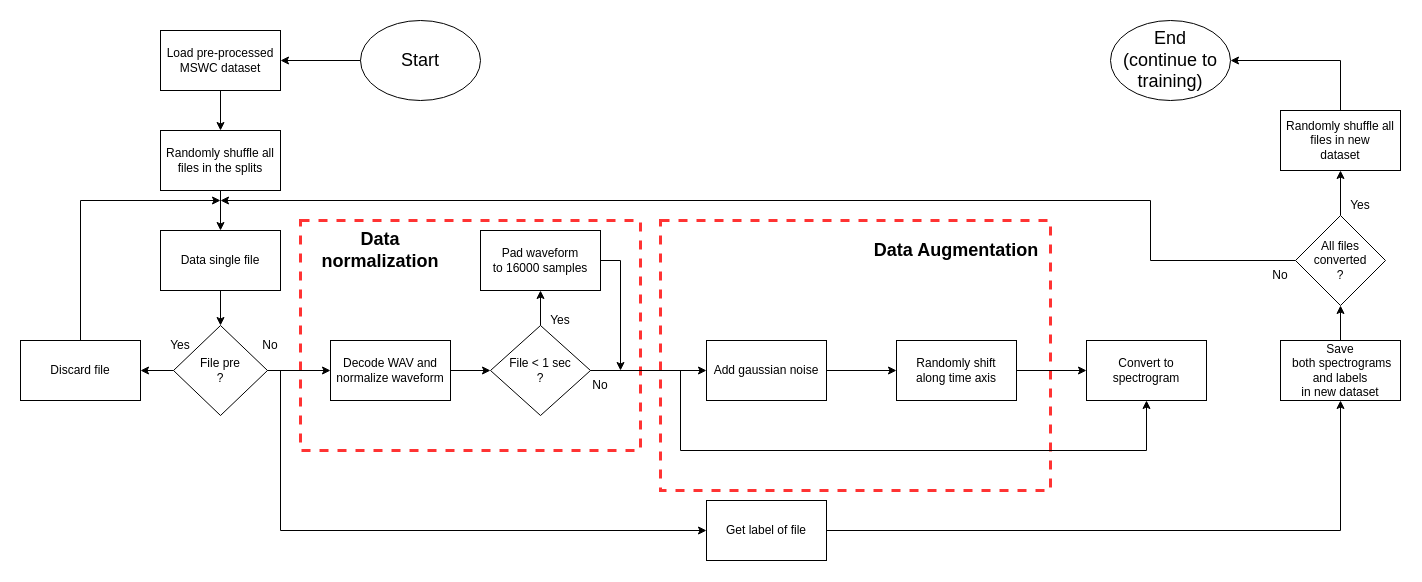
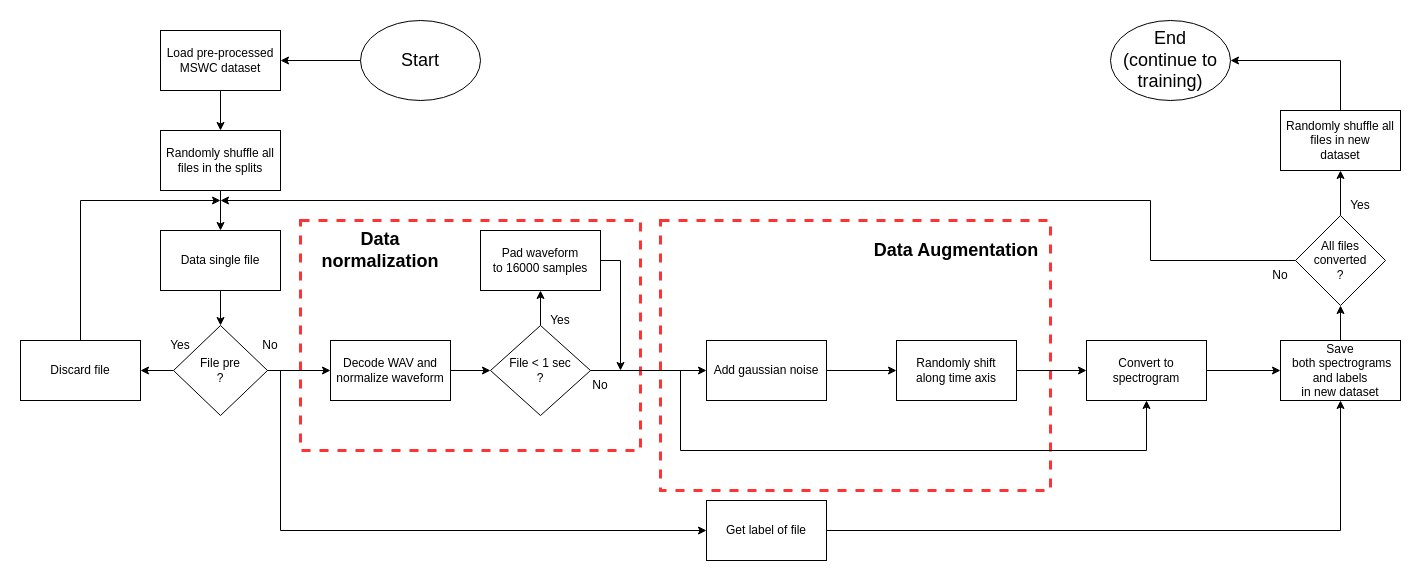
none -> (1240, 371)
